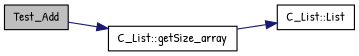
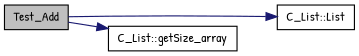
(252, 27) -> (167, 16)
